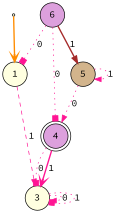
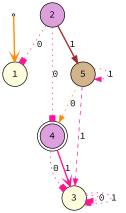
(52, 15) -> (52, 15)
(71, 101) -> (70, 101)
(25, 133) -> (79, 133)
